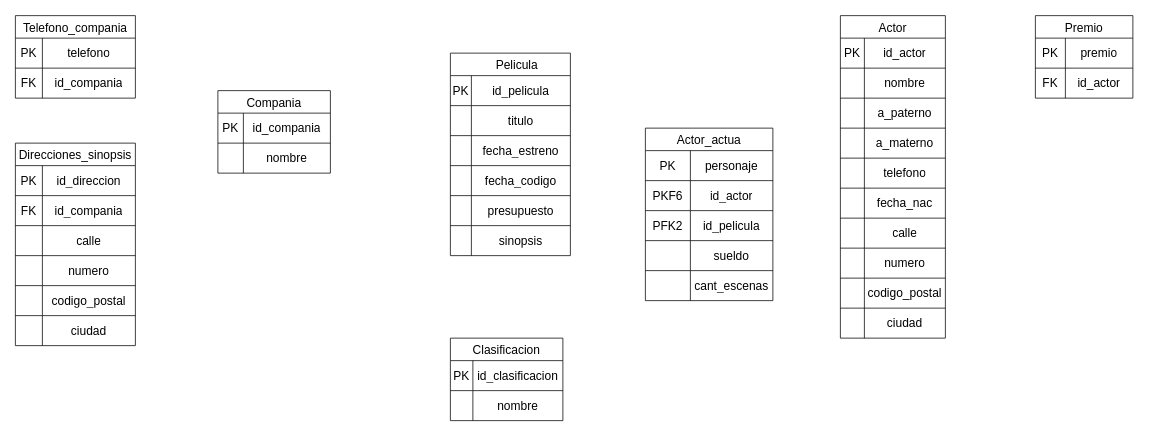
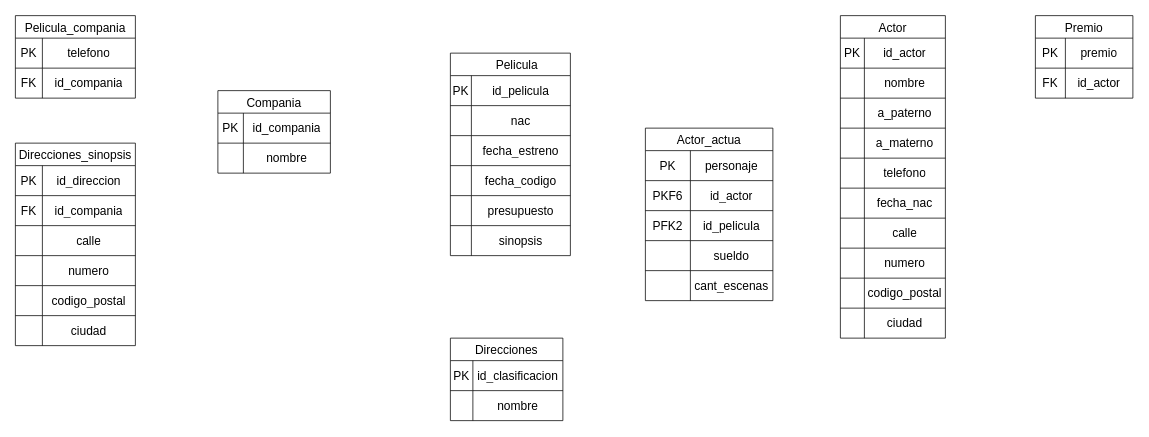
(75, 28) -> (75, 28)
(521, 120) -> (521, 120)
(506, 350) -> (506, 350)
